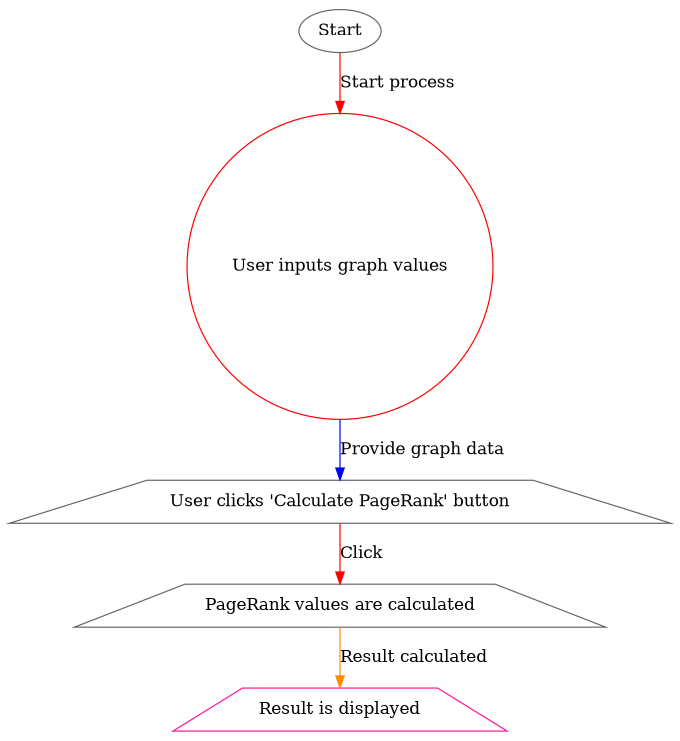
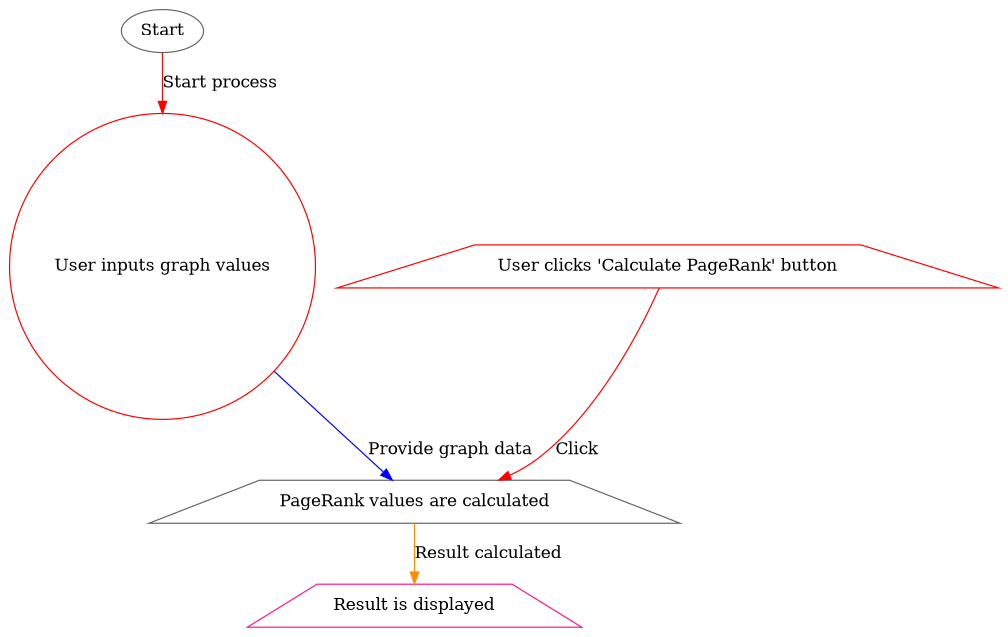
(340, 444) -> (329, 422)
(340, 502) -> (668, 266)
